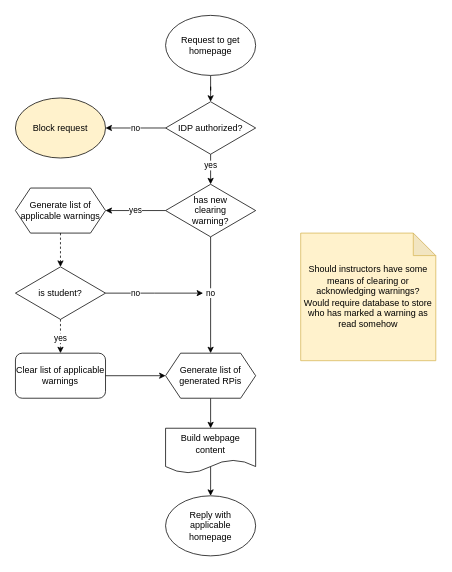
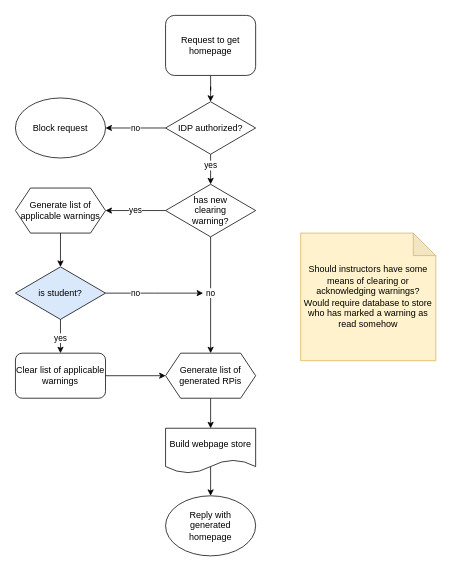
(210, 45) -> (210, 45)
(60, 128) -> (60, 128)
(60, 246) -> (60, 246)
(60, 293) -> (60, 293)
(60, 326) -> (60, 326)
(210, 444) -> (210, 444)
(210, 525) -> (210, 525)
